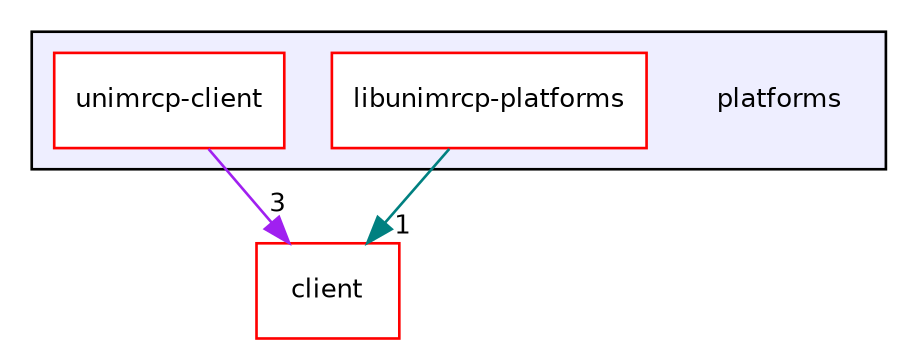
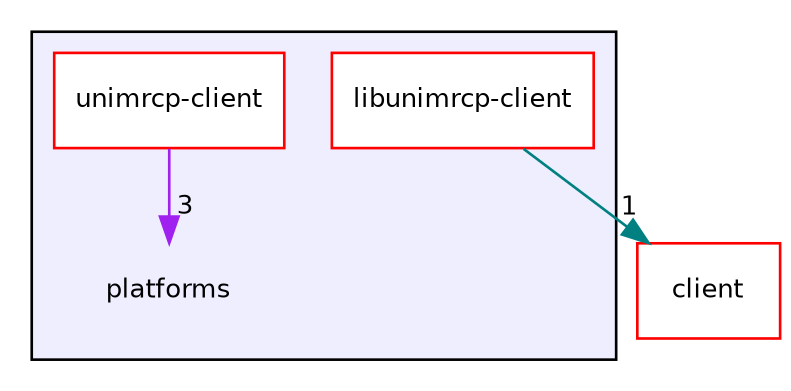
(489, 100) -> (463, 100)
(240, 186) -> (169, 183)
